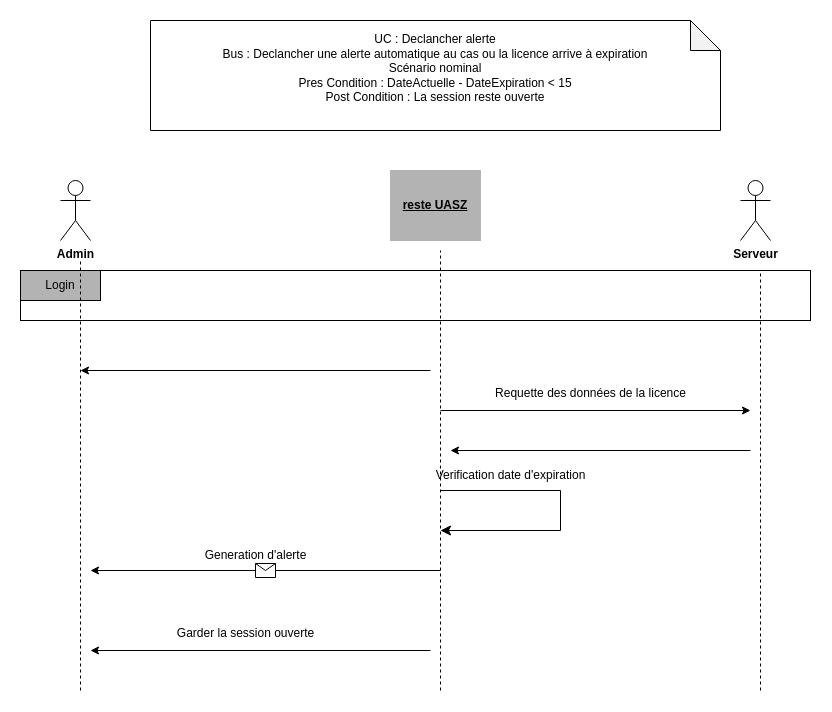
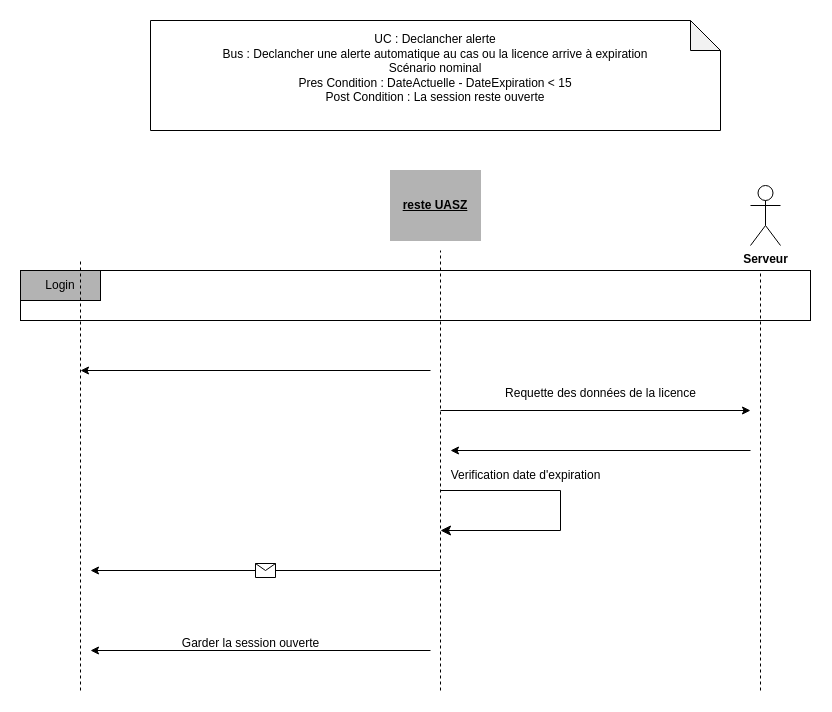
(76, 211) -> none
(756, 211) -> (766, 216)
(591, 394) -> (601, 394)
(511, 476) -> (526, 476)
(256, 556) -> none
(246, 634) -> (251, 644)
